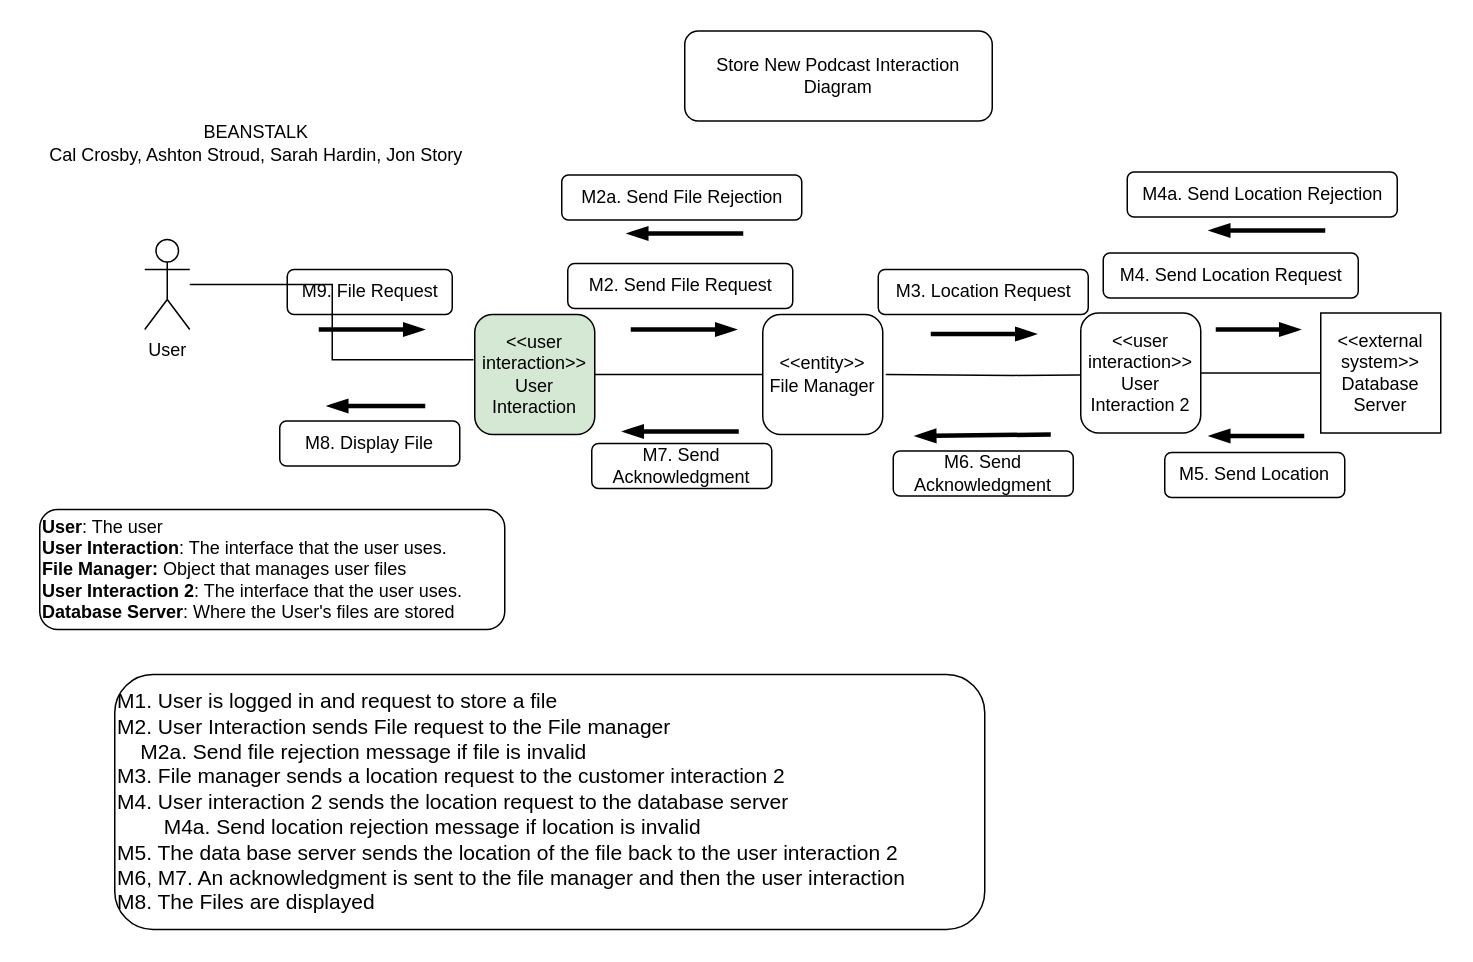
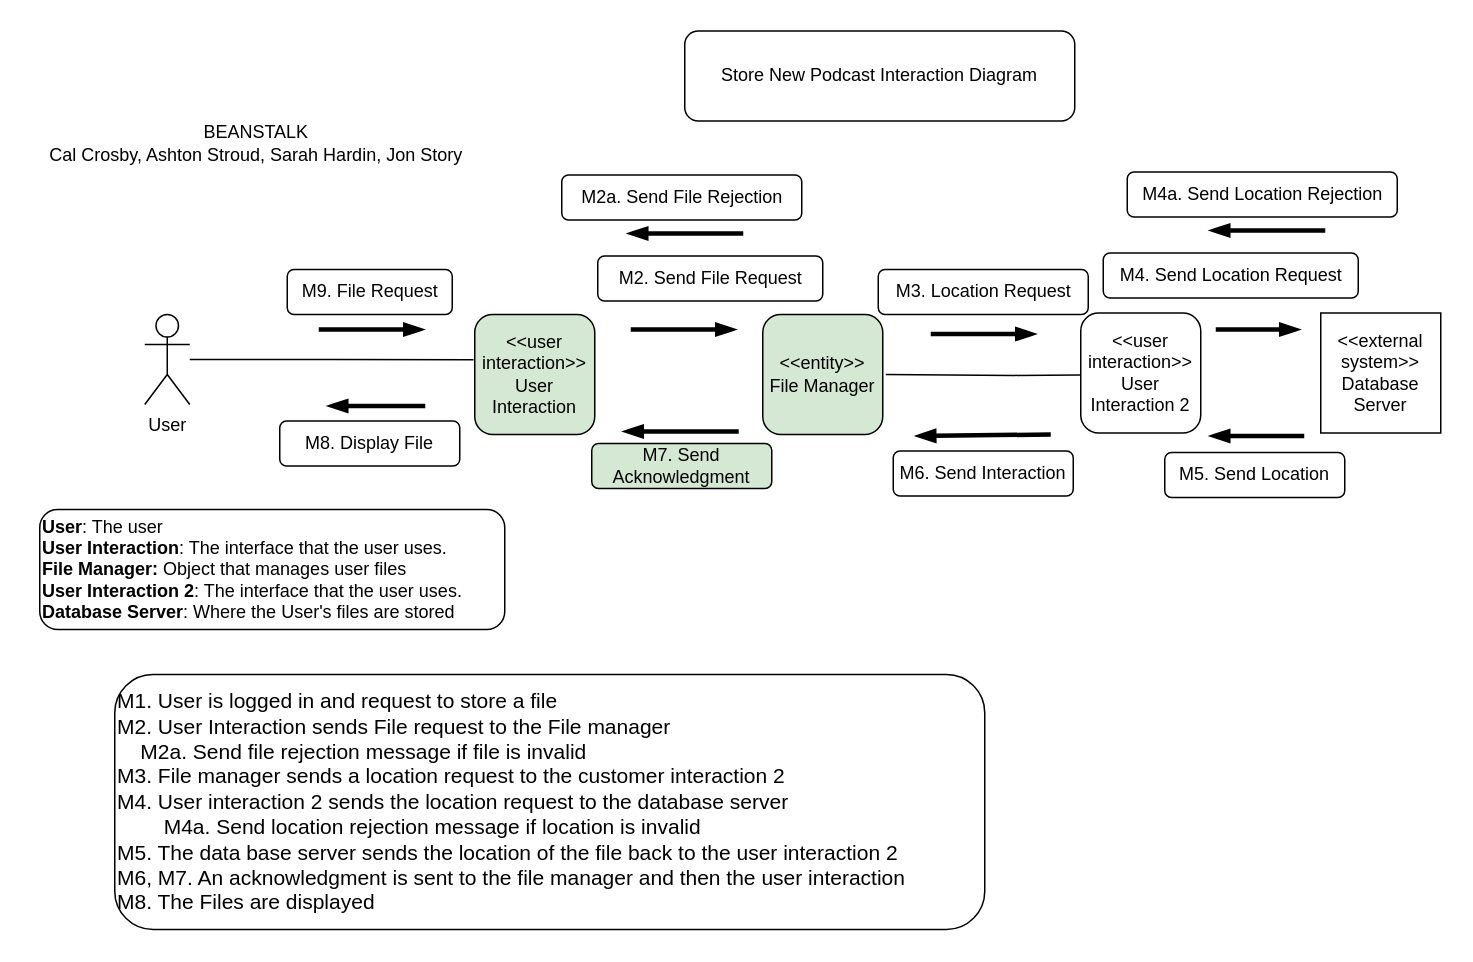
(839, 76) -> (880, 76)
(167, 284) -> (167, 359)
(680, 286) -> (710, 278)
(1261, 373) -> none
(679, 374) -> none
(823, 374) -> (823, 374)
(682, 466) -> (682, 466)
(983, 473) -> (983, 473)
